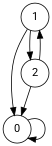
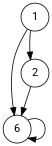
(40, 49) -> none
(17, 129) -> (17, 129)
